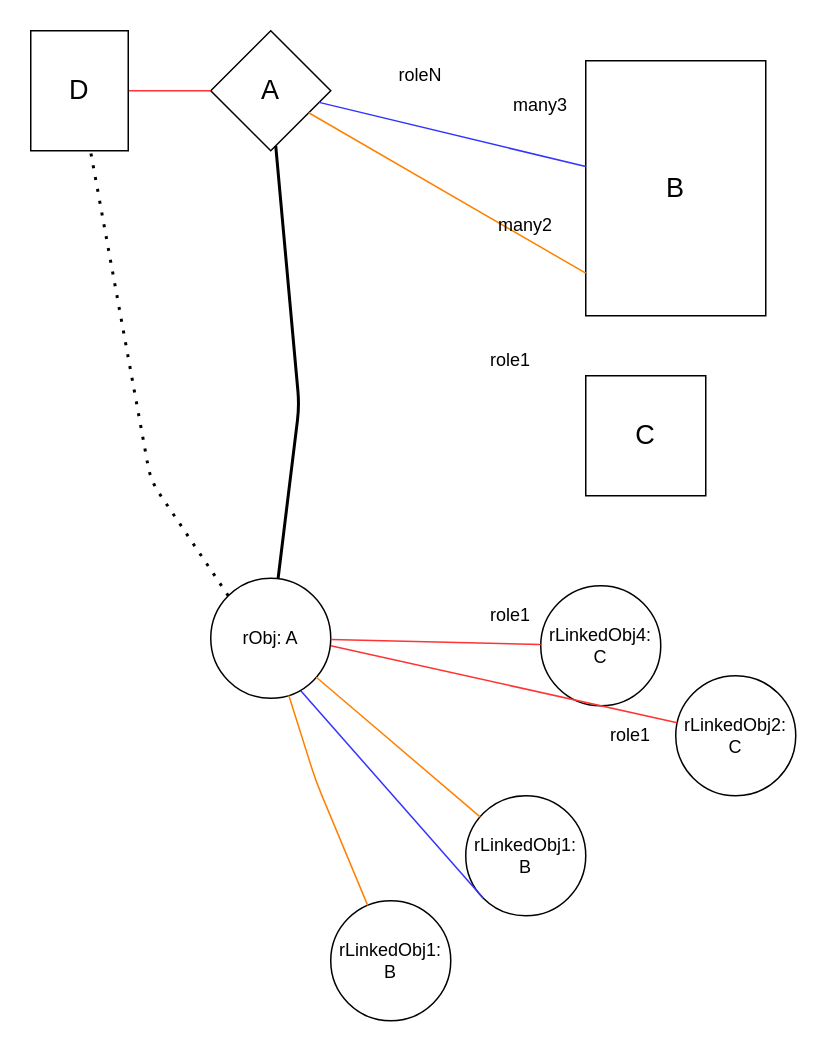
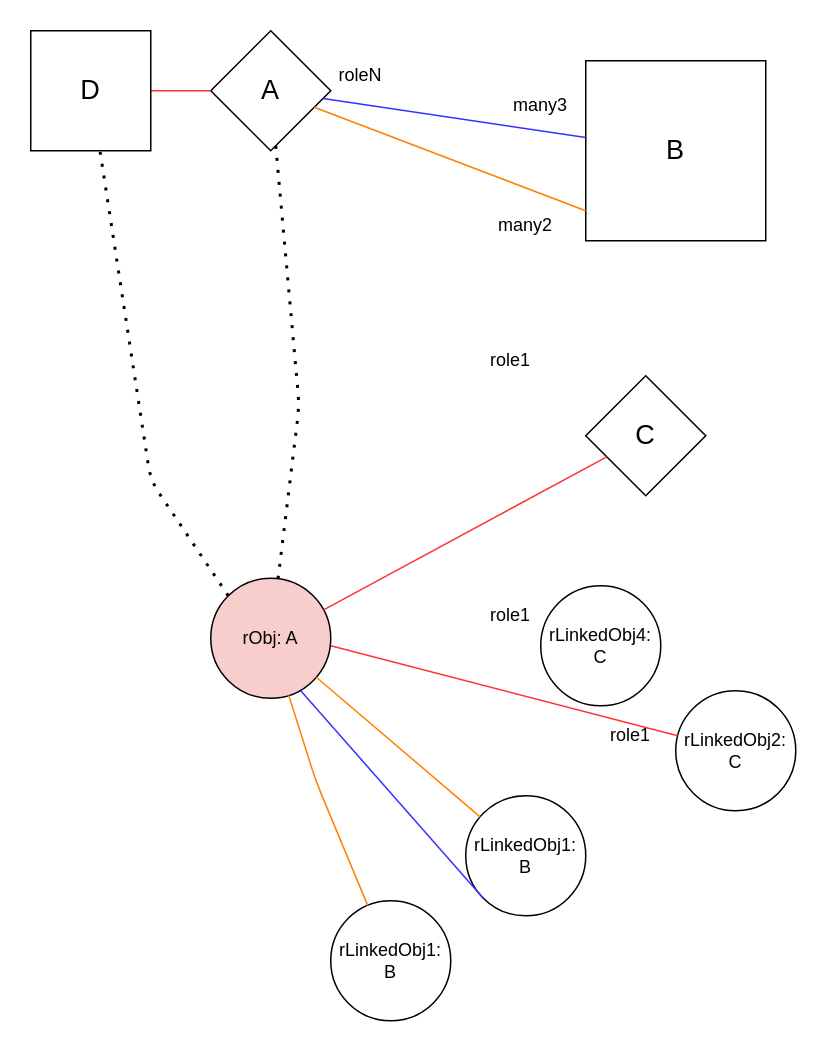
(421, 76) -> (361, 76)
(80, 91) -> (91, 91)
(676, 188) -> (676, 151)
(295, 357) -> (295, 357)
(646, 436) -> (646, 436)
(271, 638) -> (271, 638)
(436, 642) -> (465, 534)
(736, 736) -> (736, 751)
